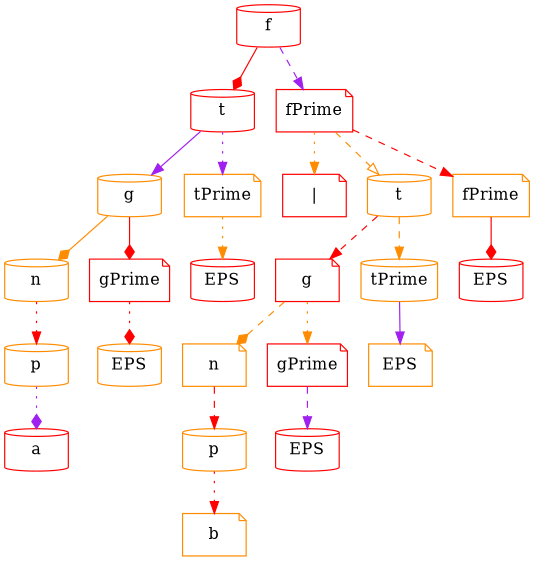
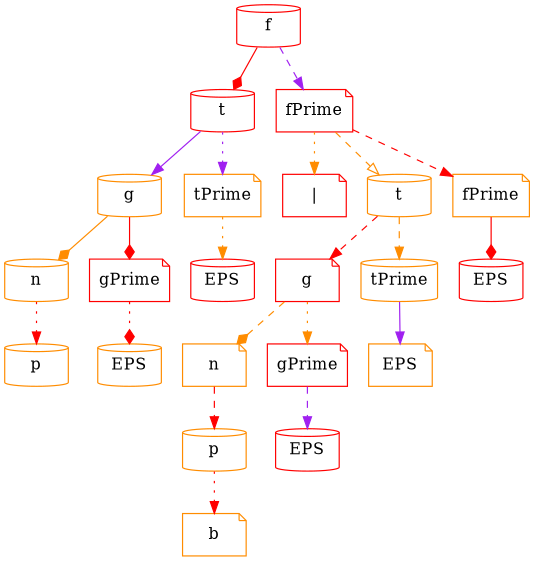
(37, 450) -> none
